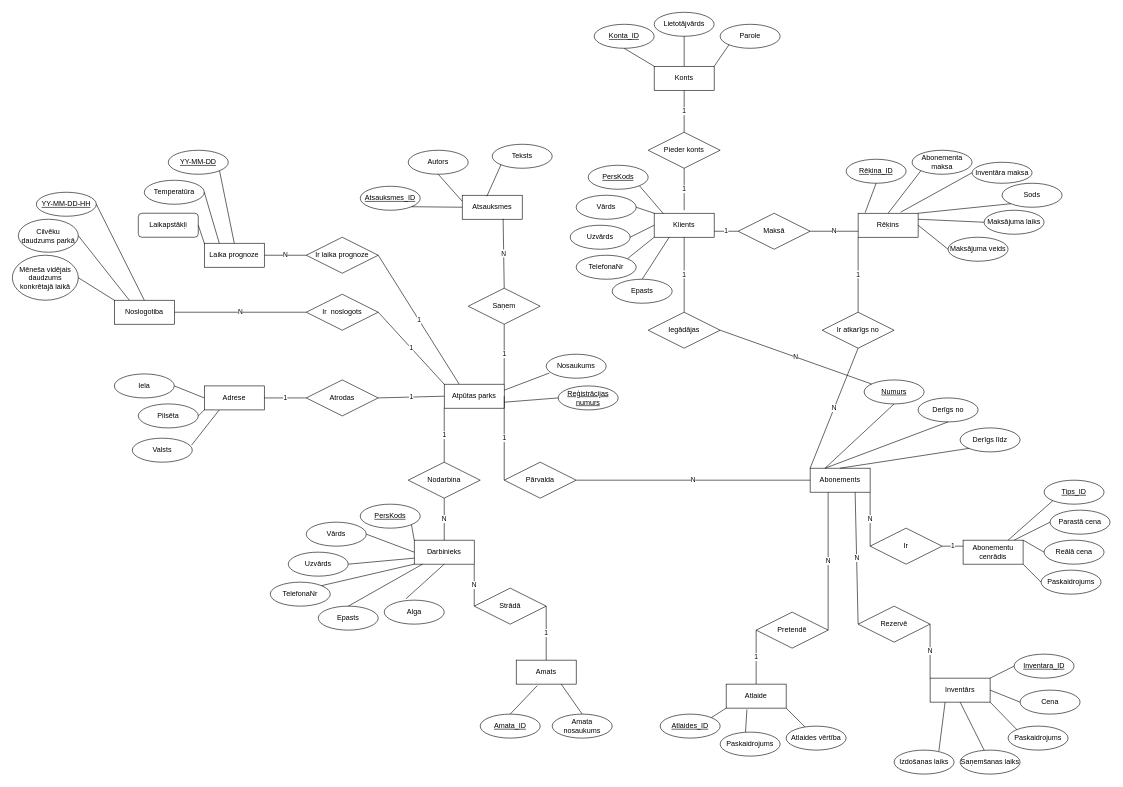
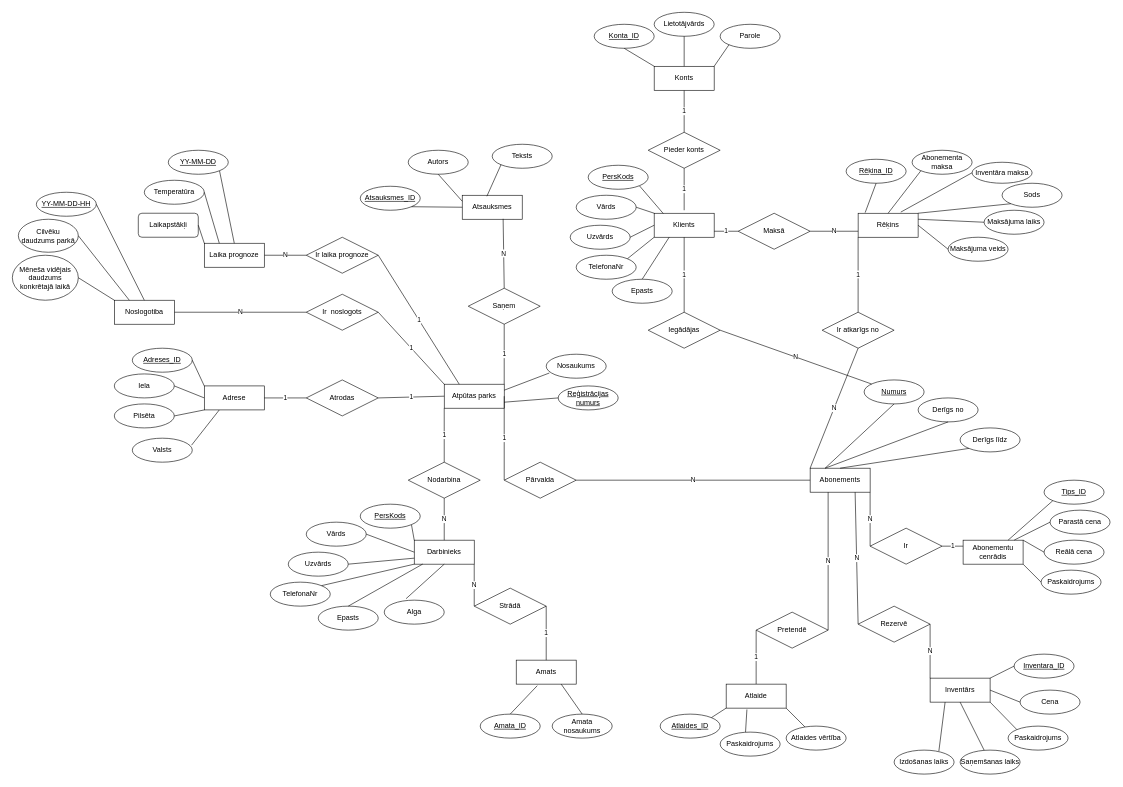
none -> (162, 360)
none -> (198, 373)
(168, 416) -> (144, 416)
